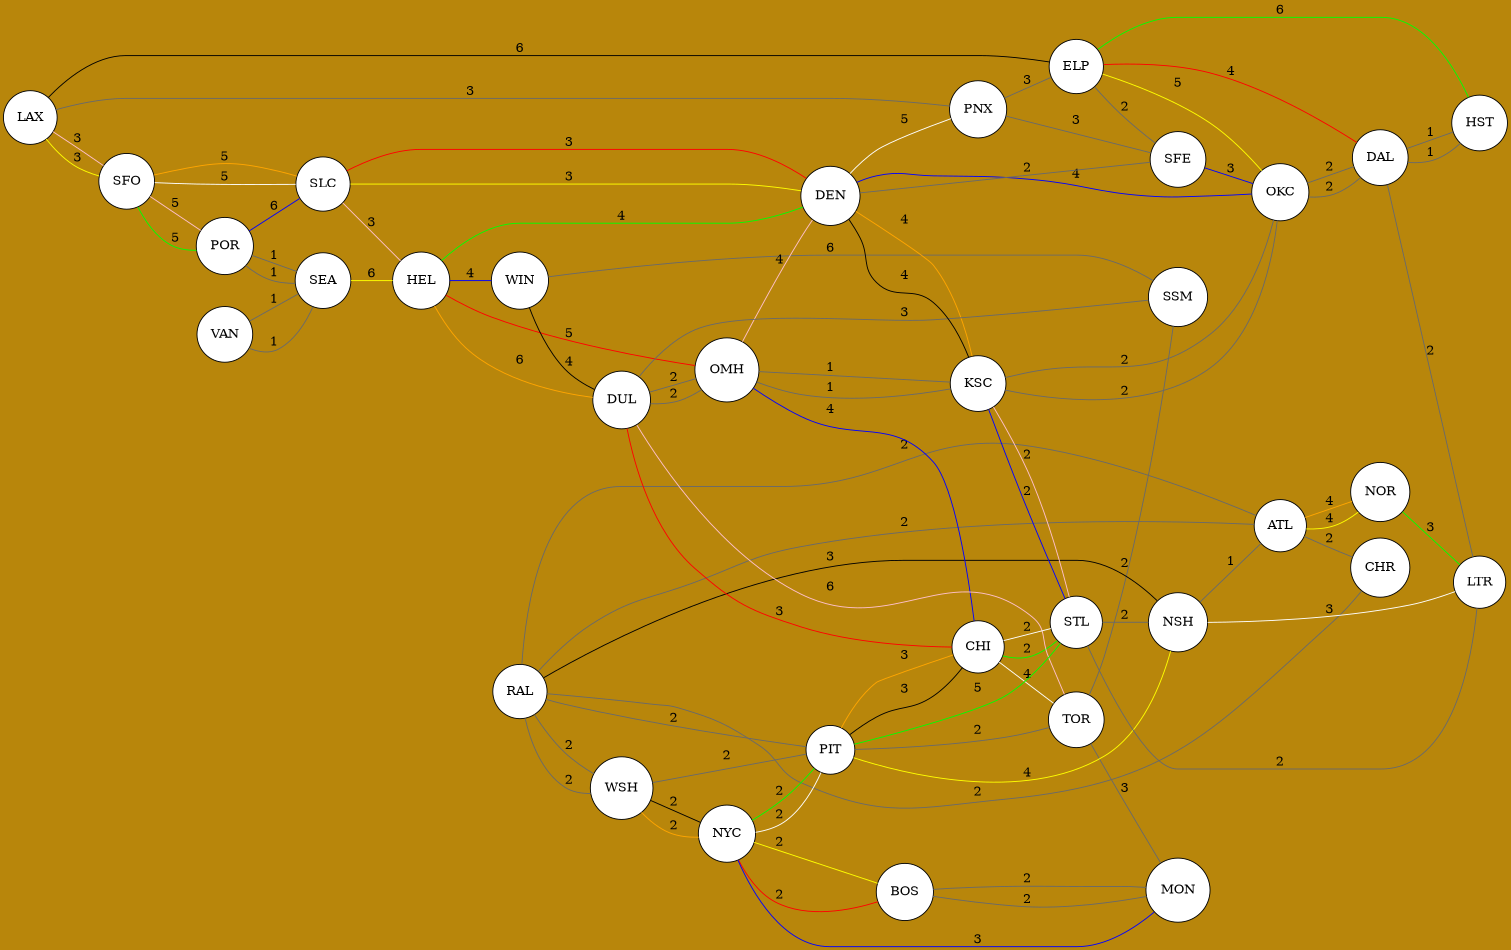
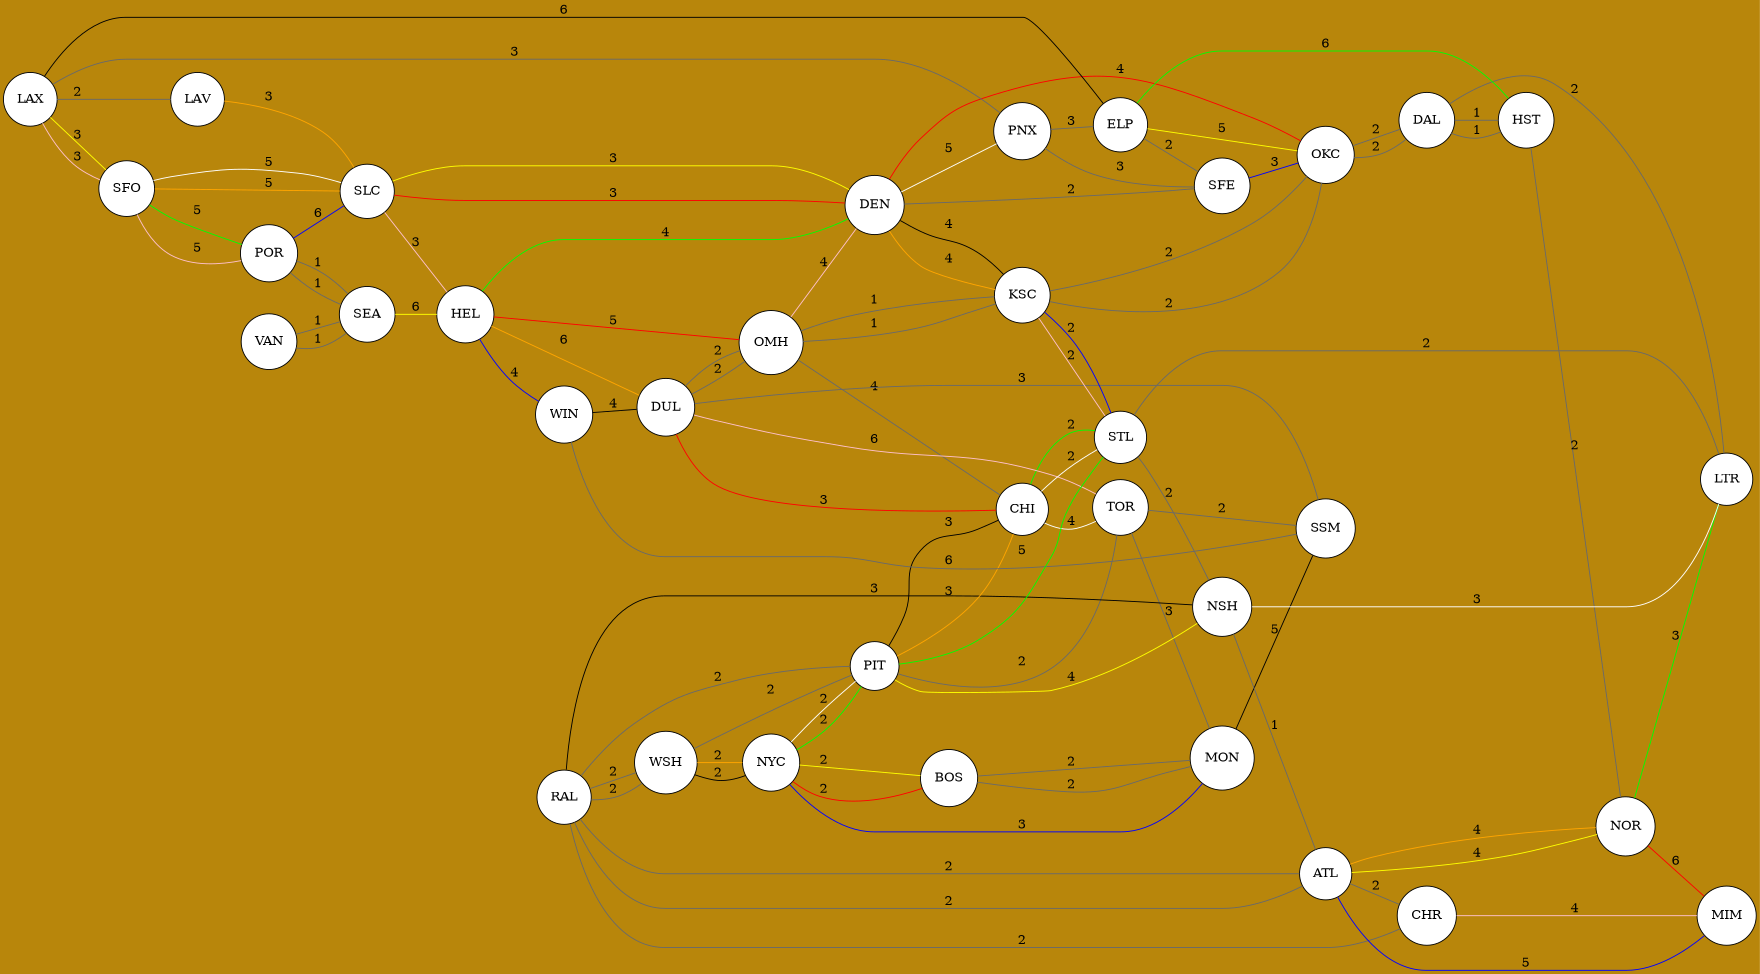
(1237, 81) -> none
none -> (198, 99)
(1054, 182) -> (1072, 78)
(914, 445) -> (899, 428)
none -> (1576, 472)
none -> (1274, 642)
none -> (1727, 916)
